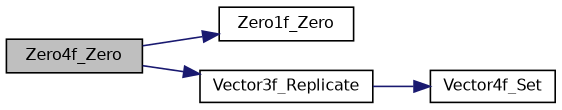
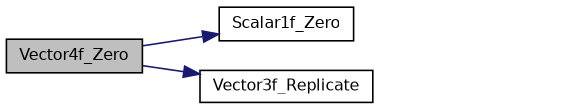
(286, 24) -> (286, 24)
(74, 56) -> (74, 56)
(493, 86) -> none
